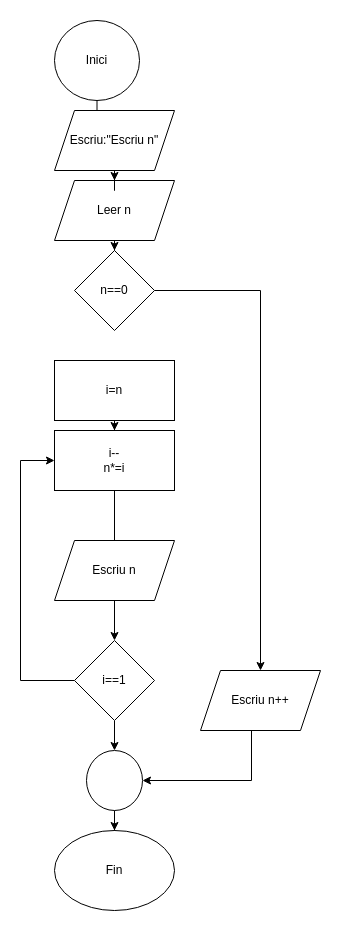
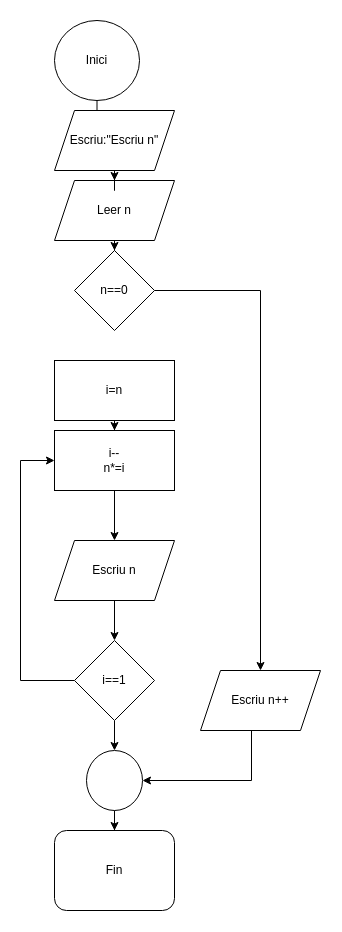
(115, 535) -> (115, 532)
(115, 871) -> (115, 871)
